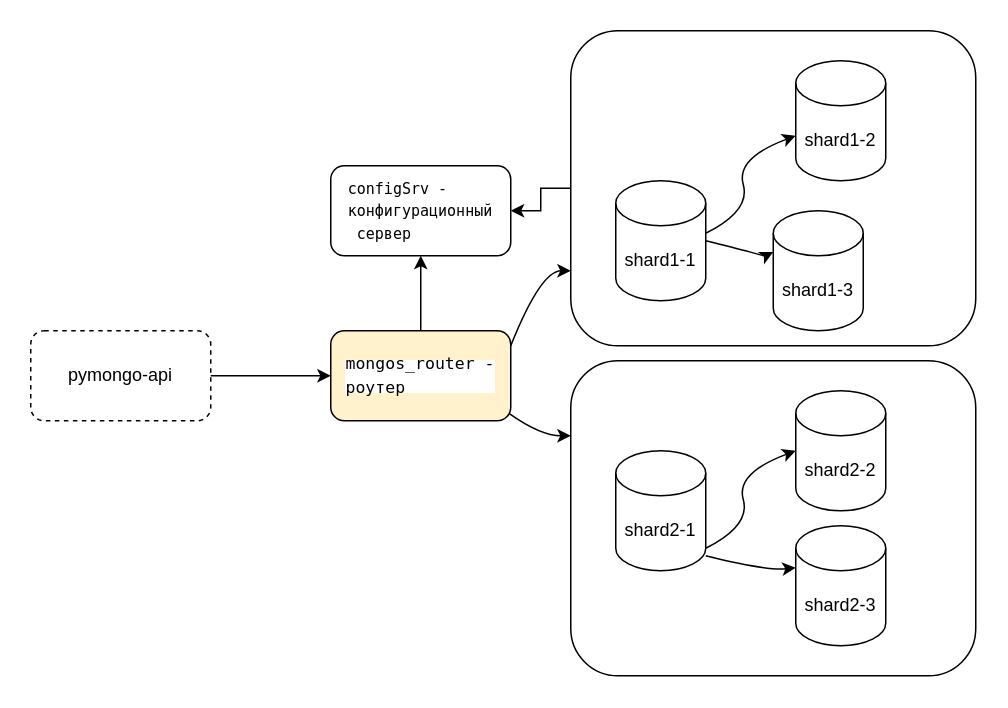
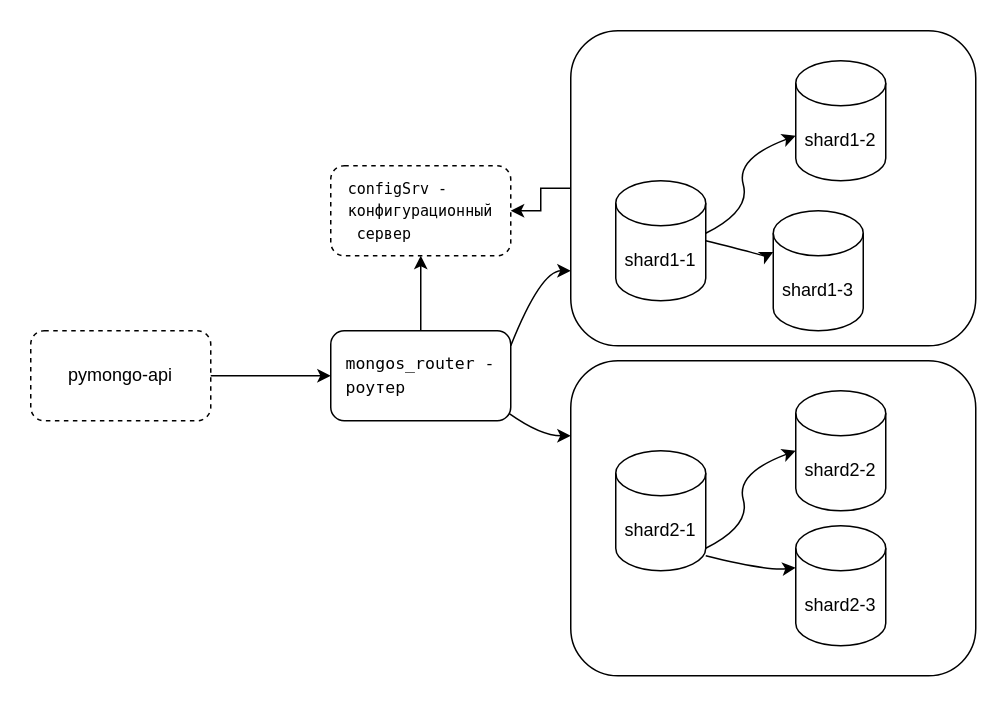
(421, 211) -> (421, 211)
(421, 376) -> (421, 376)
